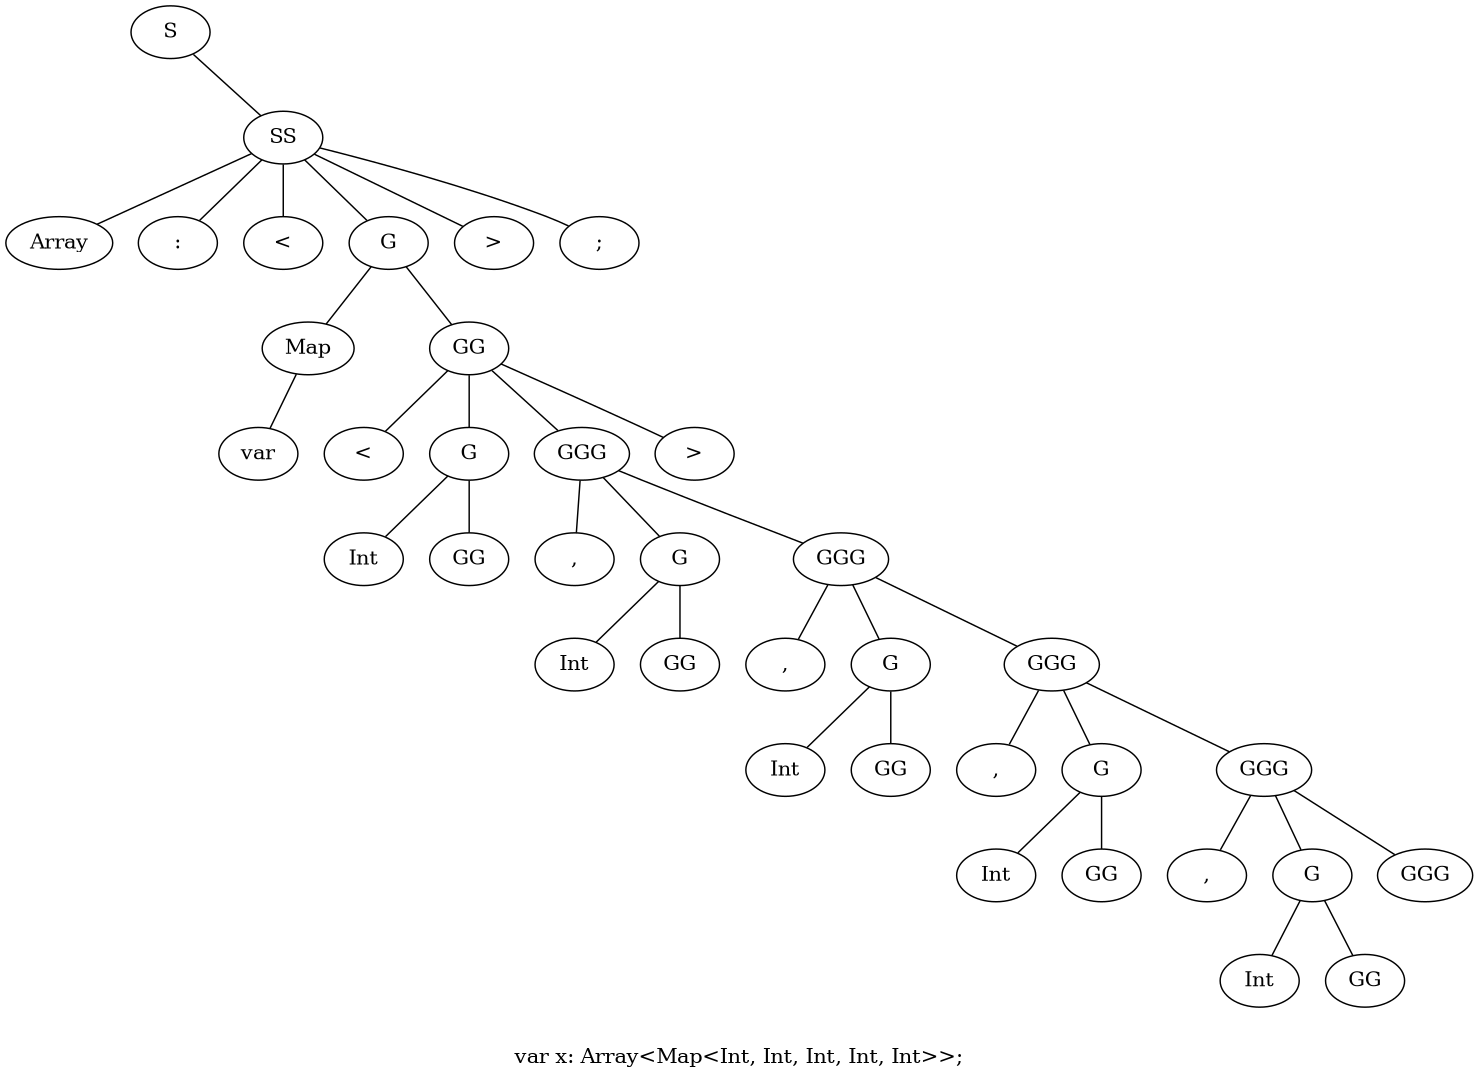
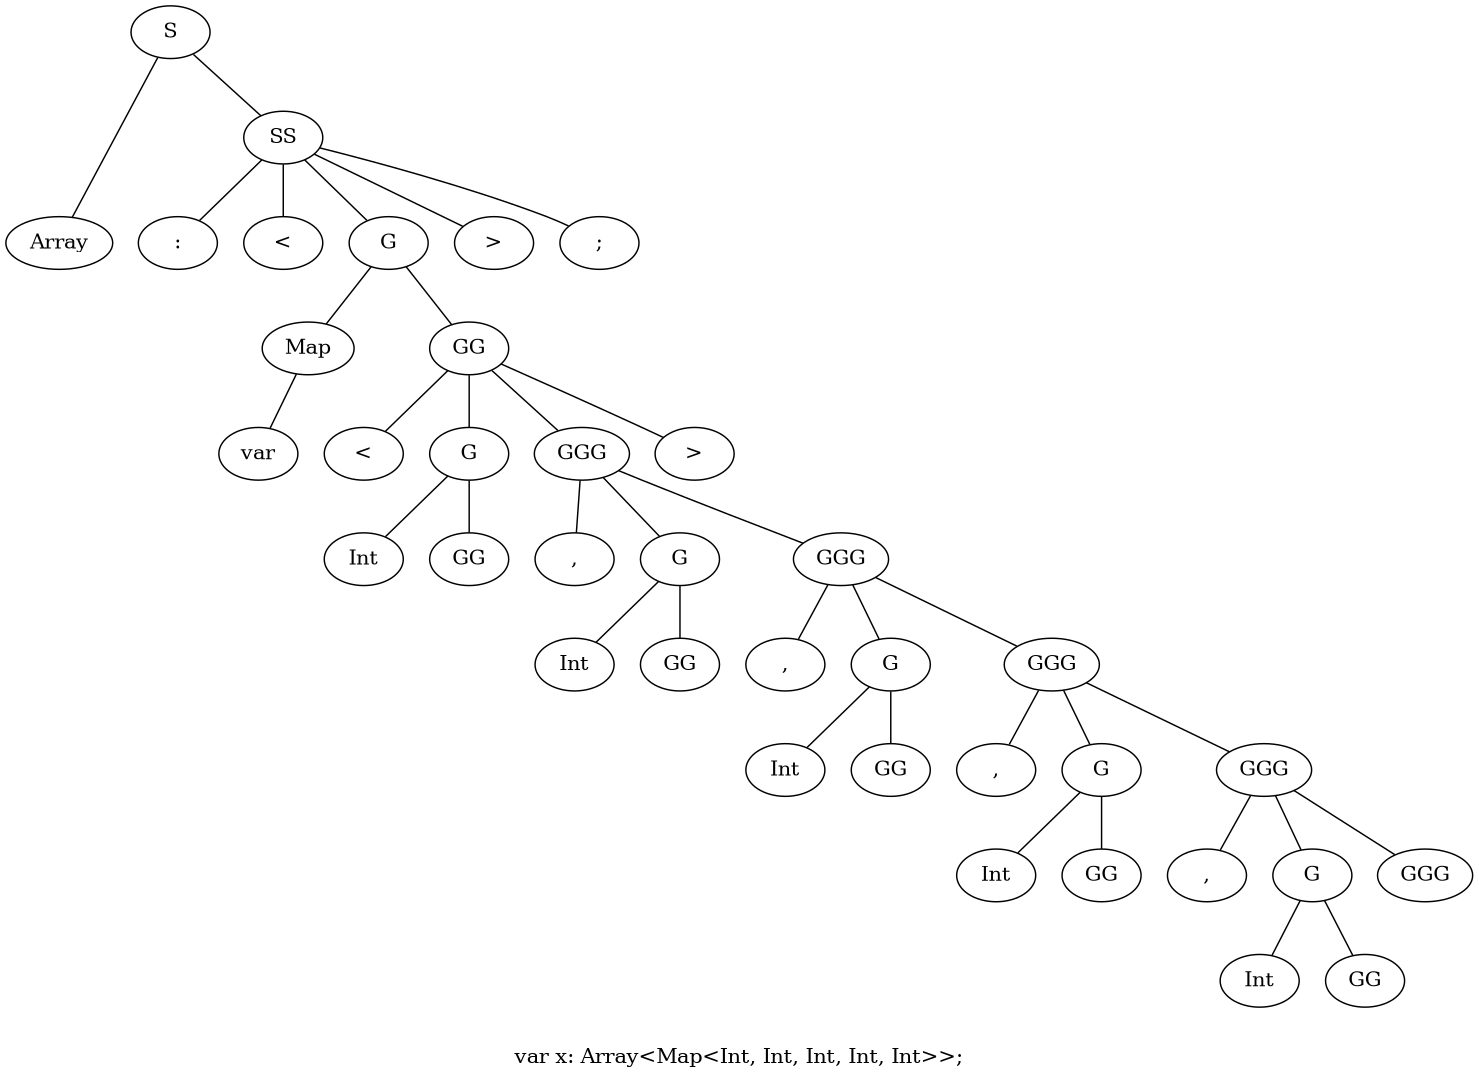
(174, 189) -> (115, 137)
